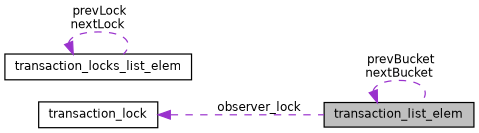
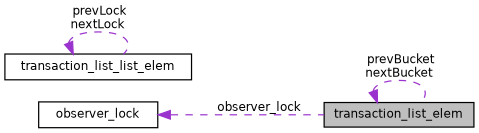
(98, 67) -> (98, 67)
(98, 115) -> (98, 115)
